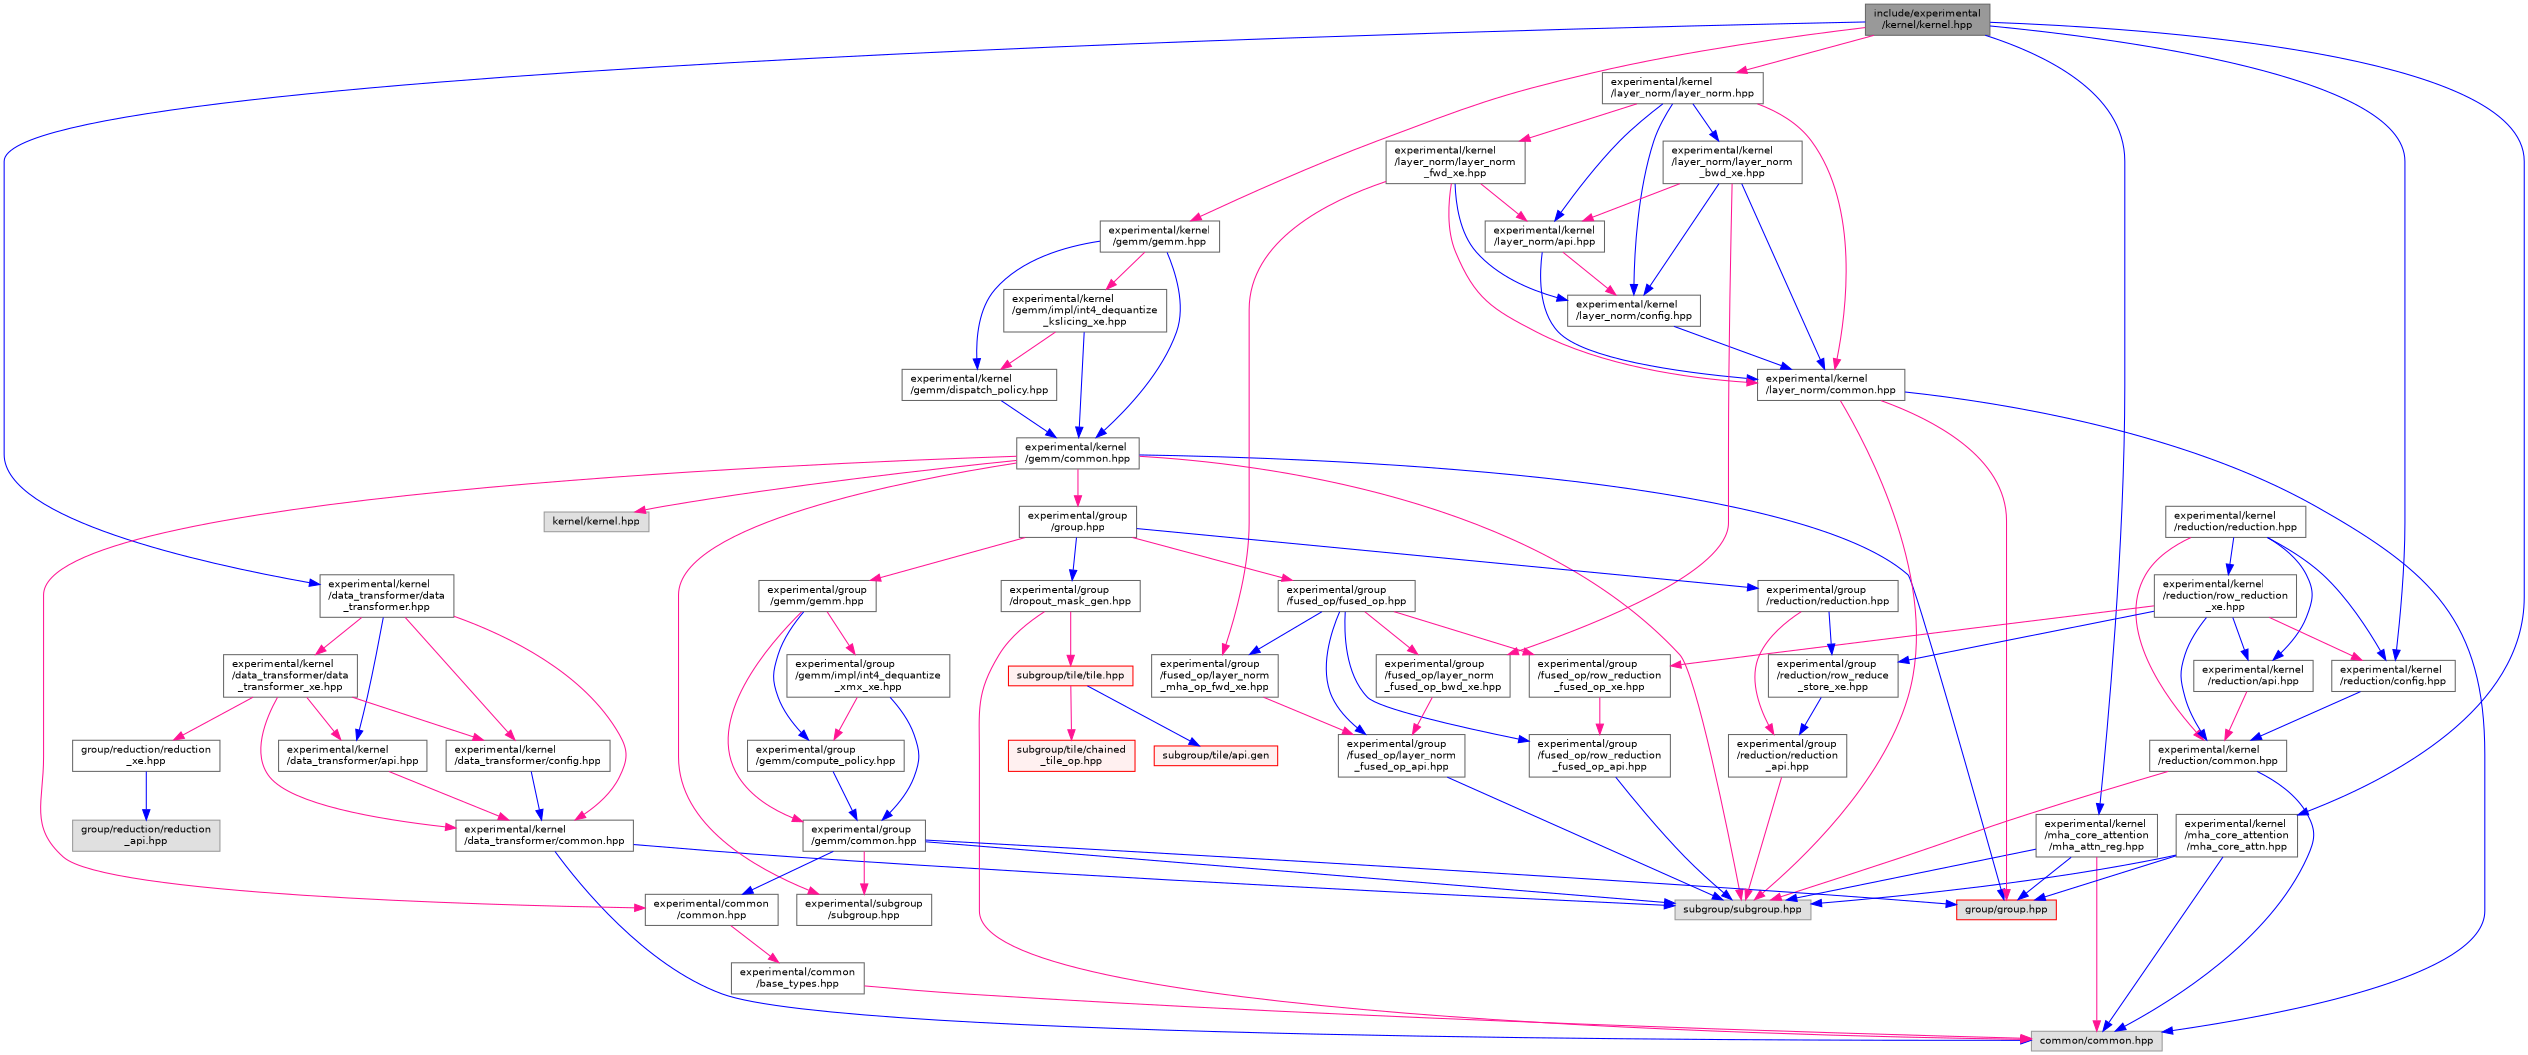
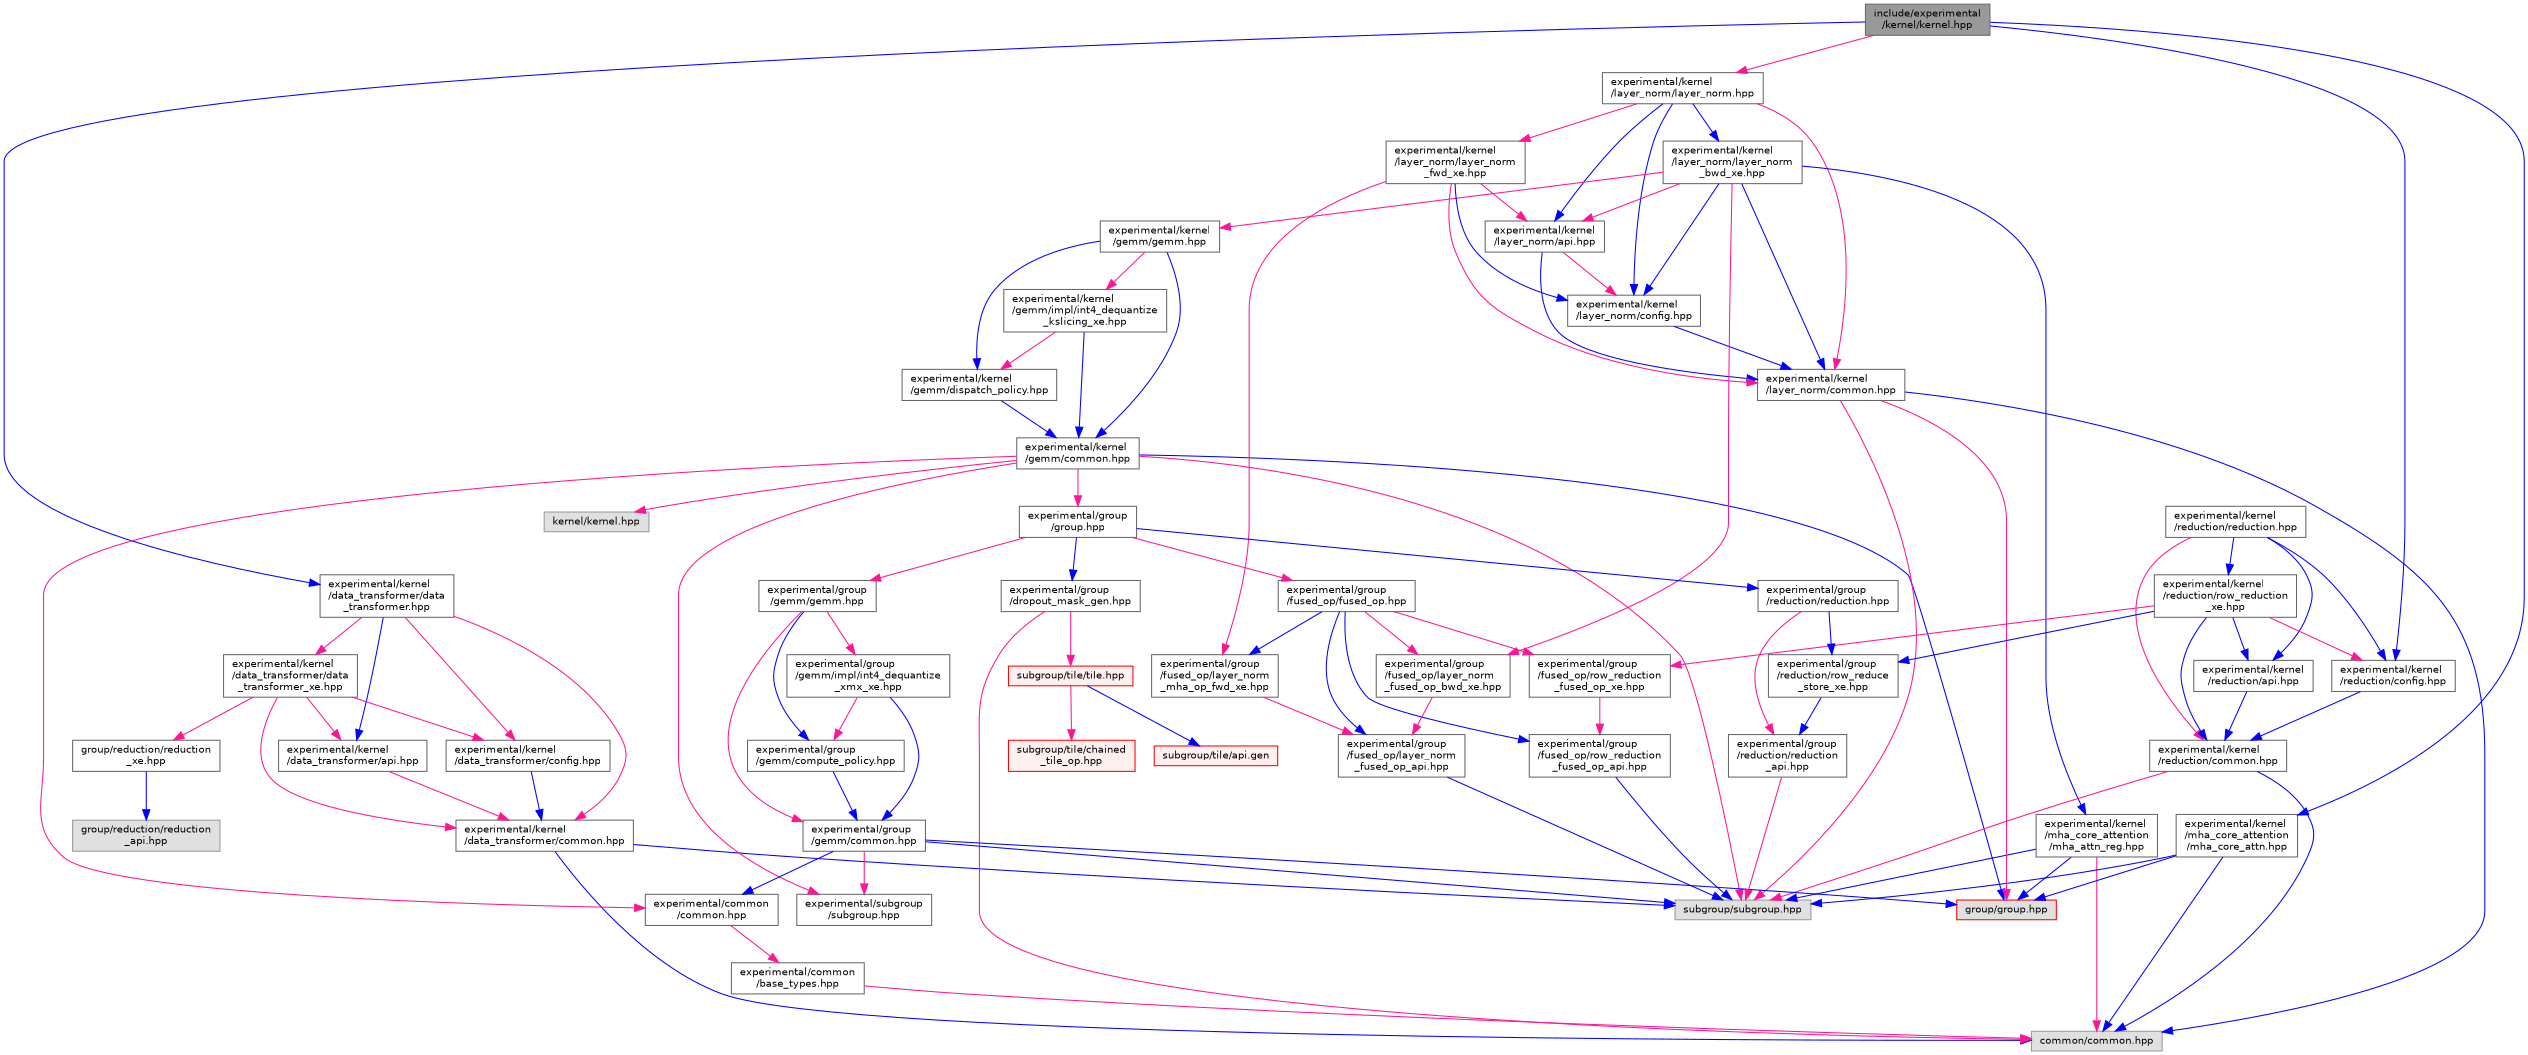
(1524, 90) -> (1436, 201)
(2125, 383) -> (2046, 406)
(2238, 711) -> (2238, 711)
